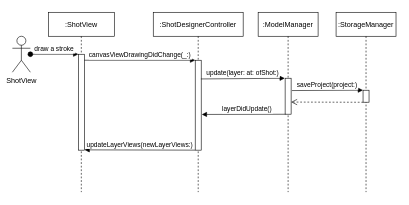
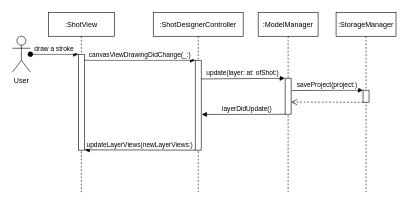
(22, 81) -> (22, 81)
